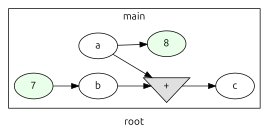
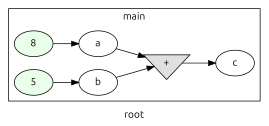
(129, 45) -> (62, 44)
(34, 86) -> (34, 82)
